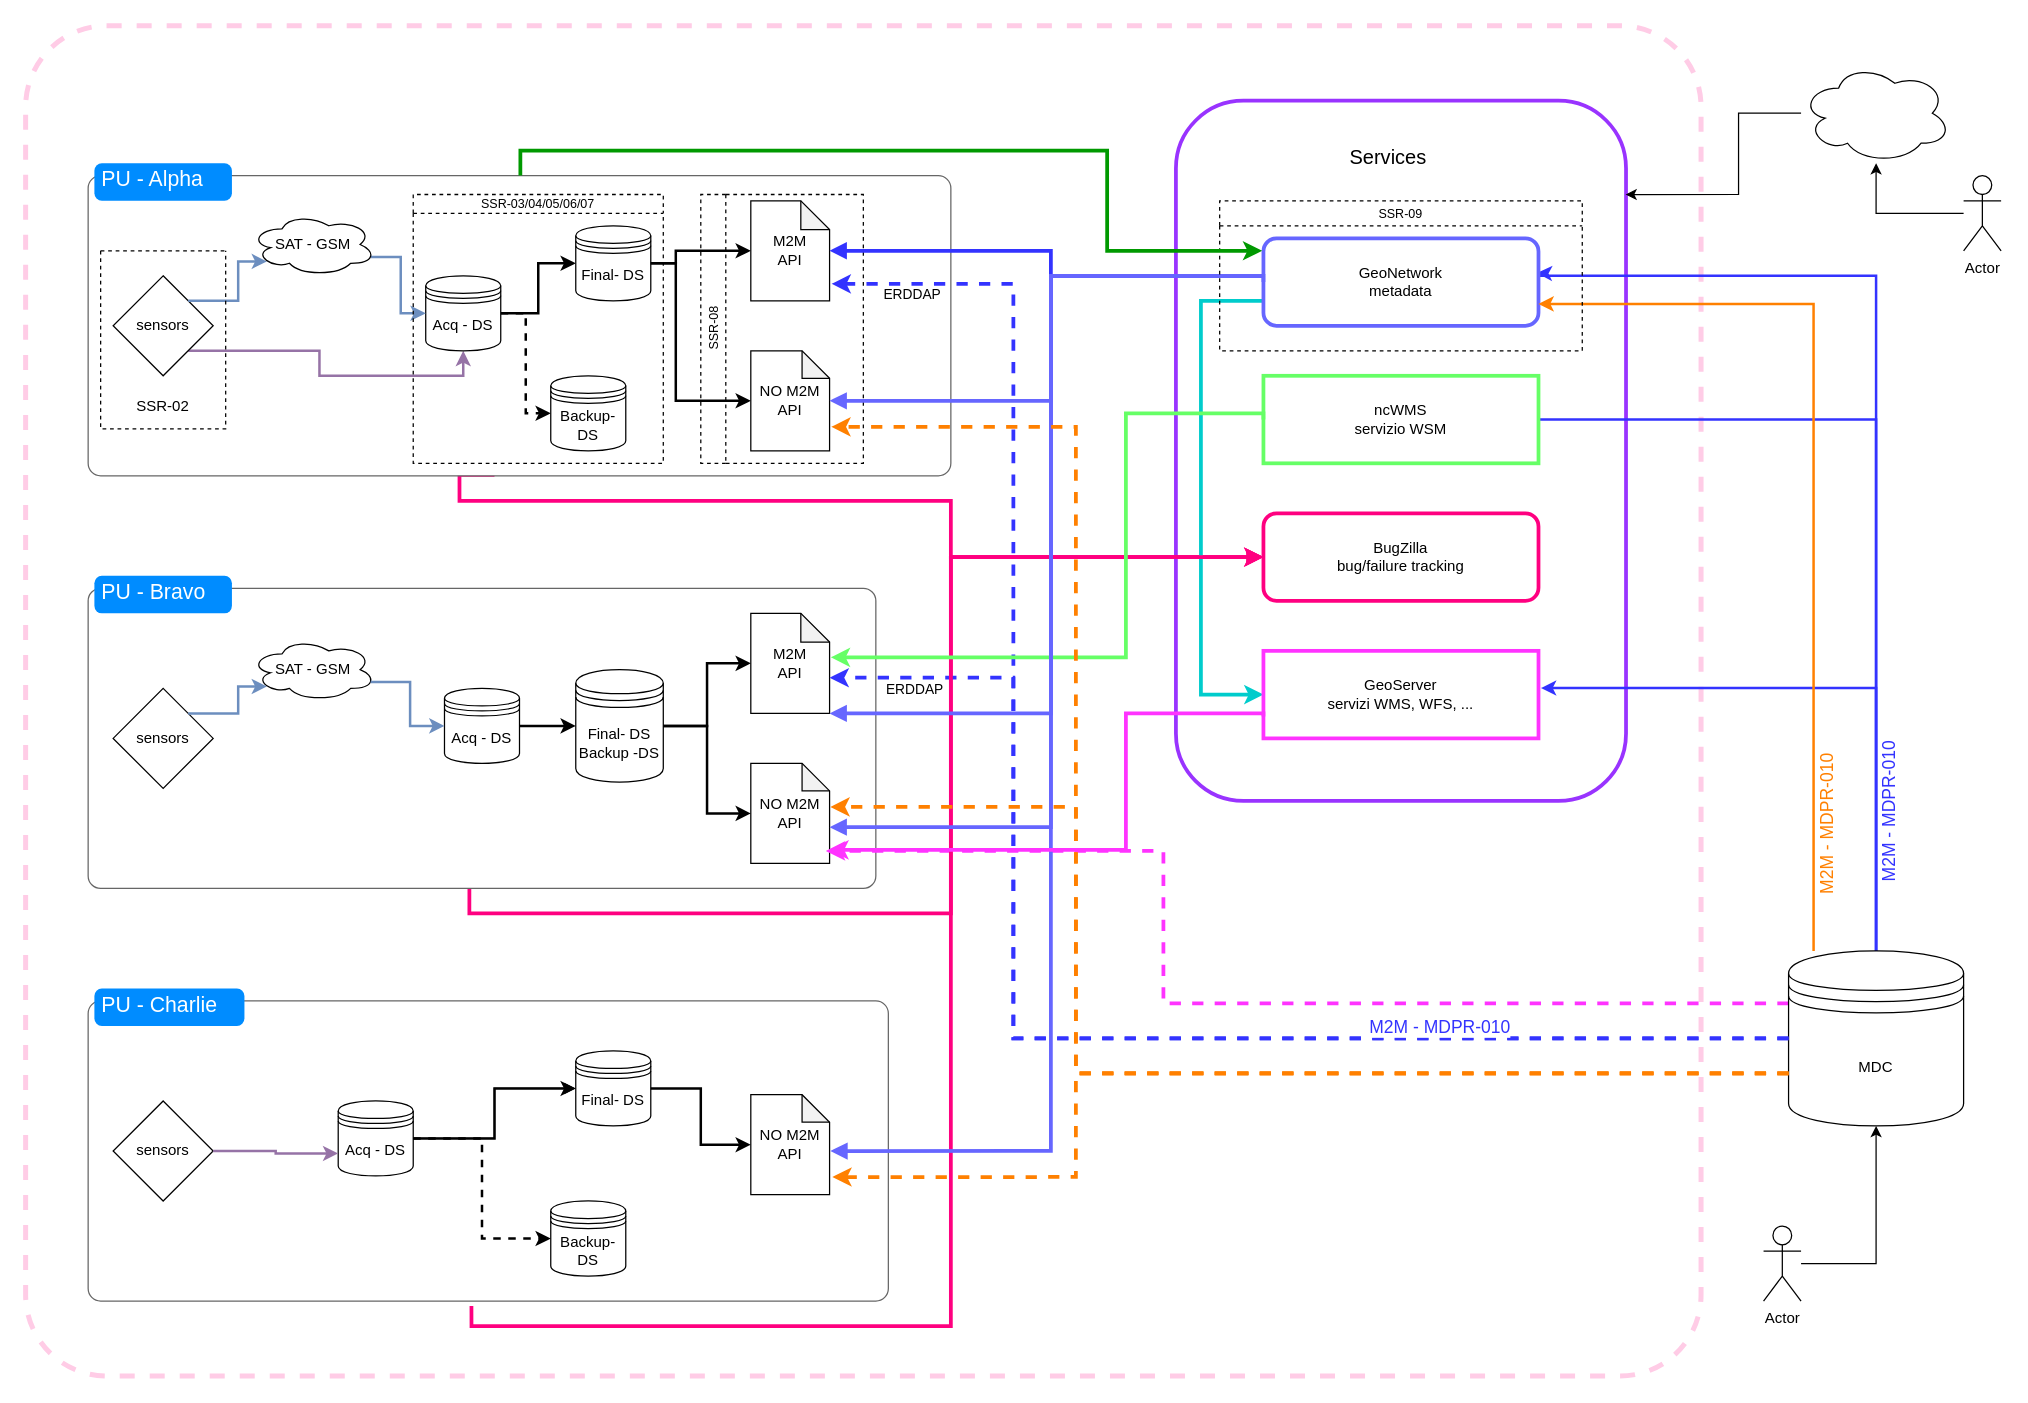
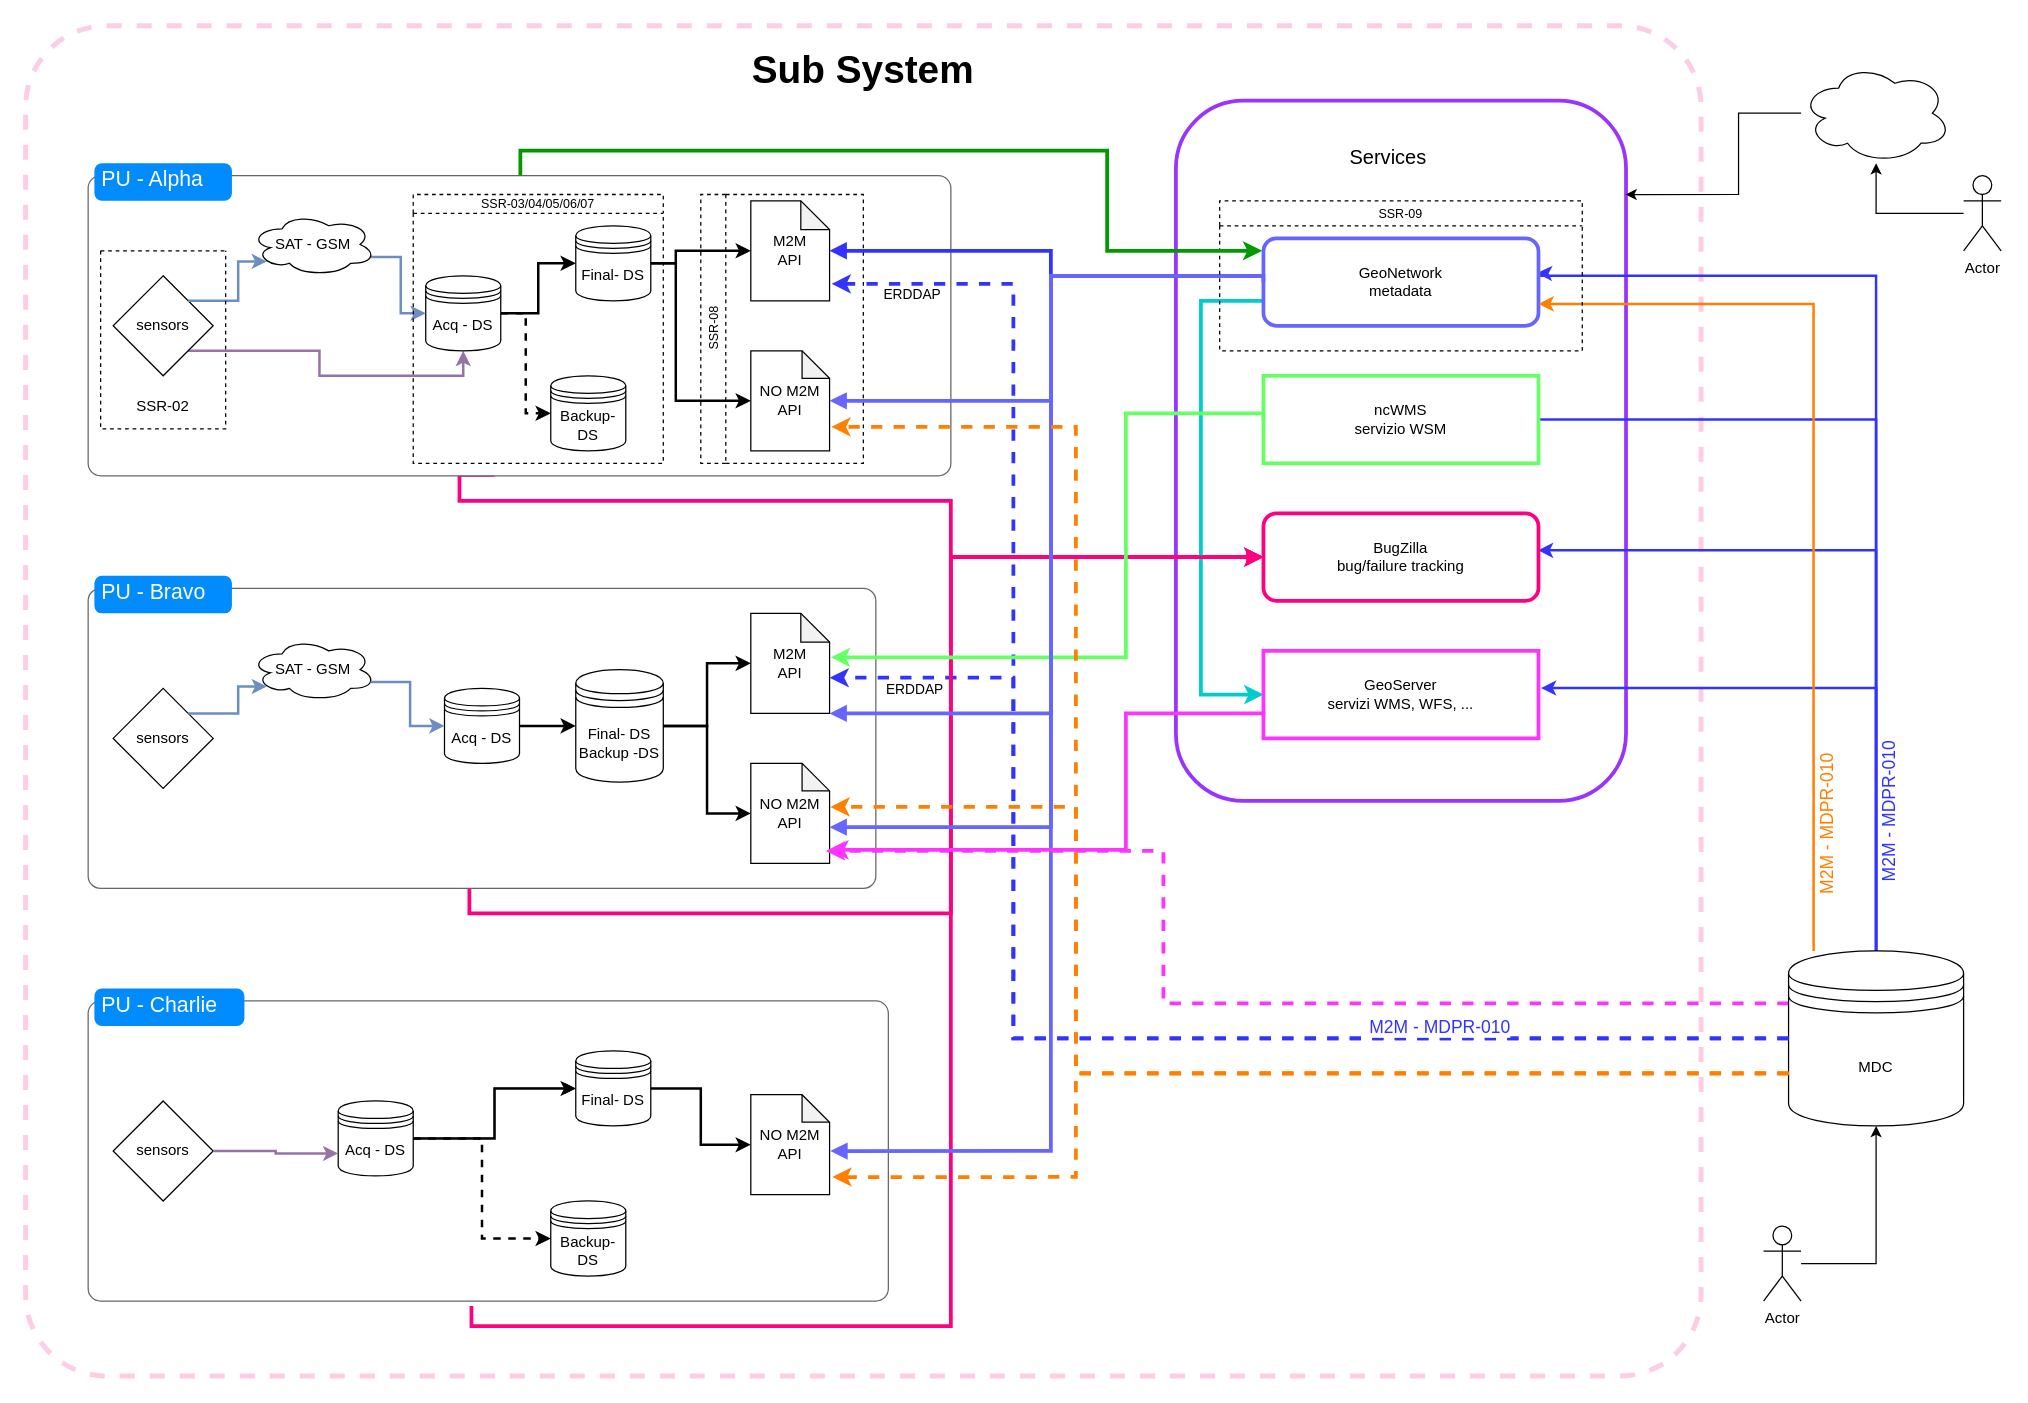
none -> (863, 69)
none -> (1710, 550)
